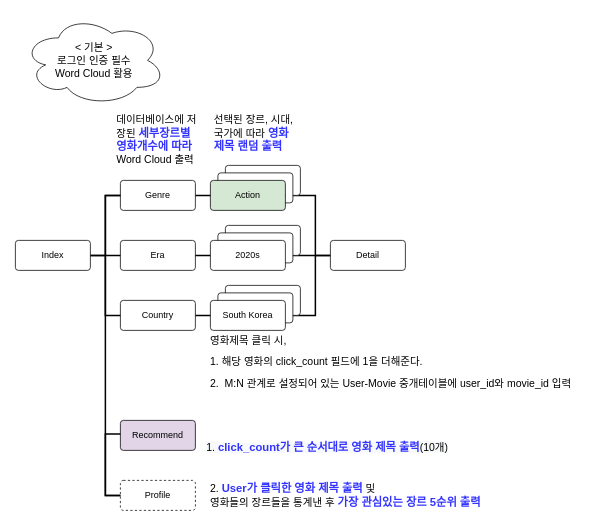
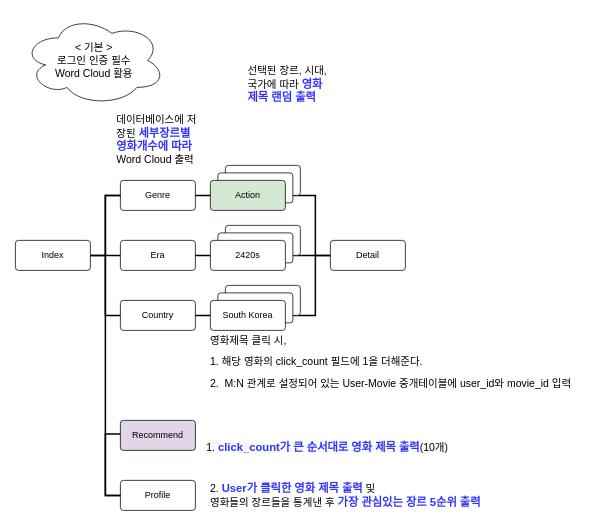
(255, 138) -> (289, 90)
(248, 255) -> (248, 255)
(158, 495) -> (158, 495)
